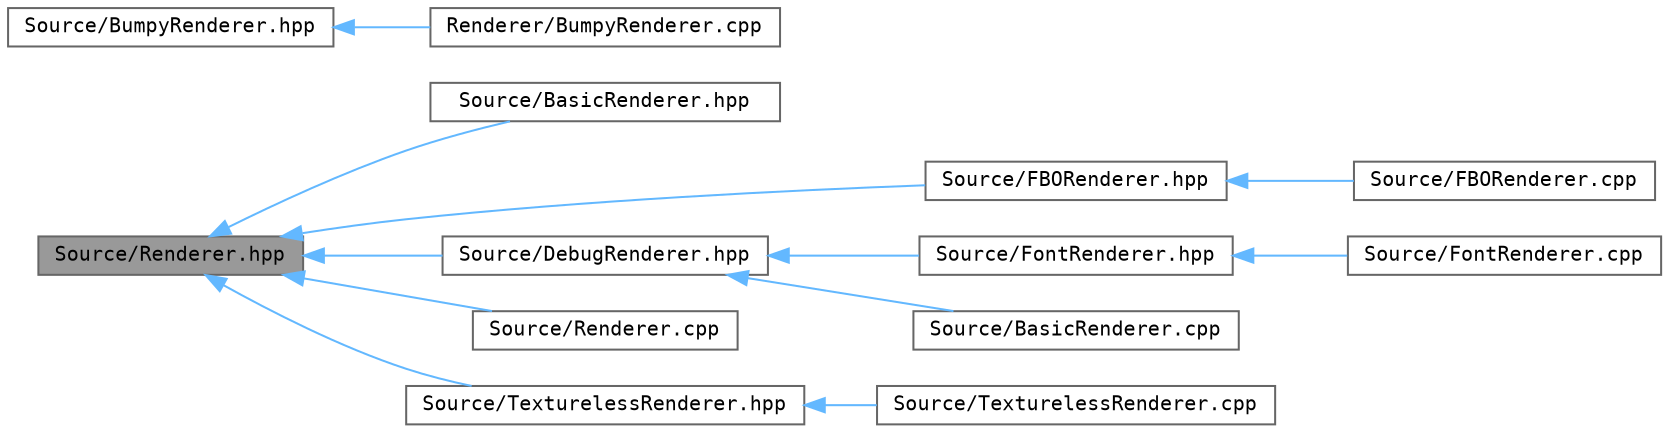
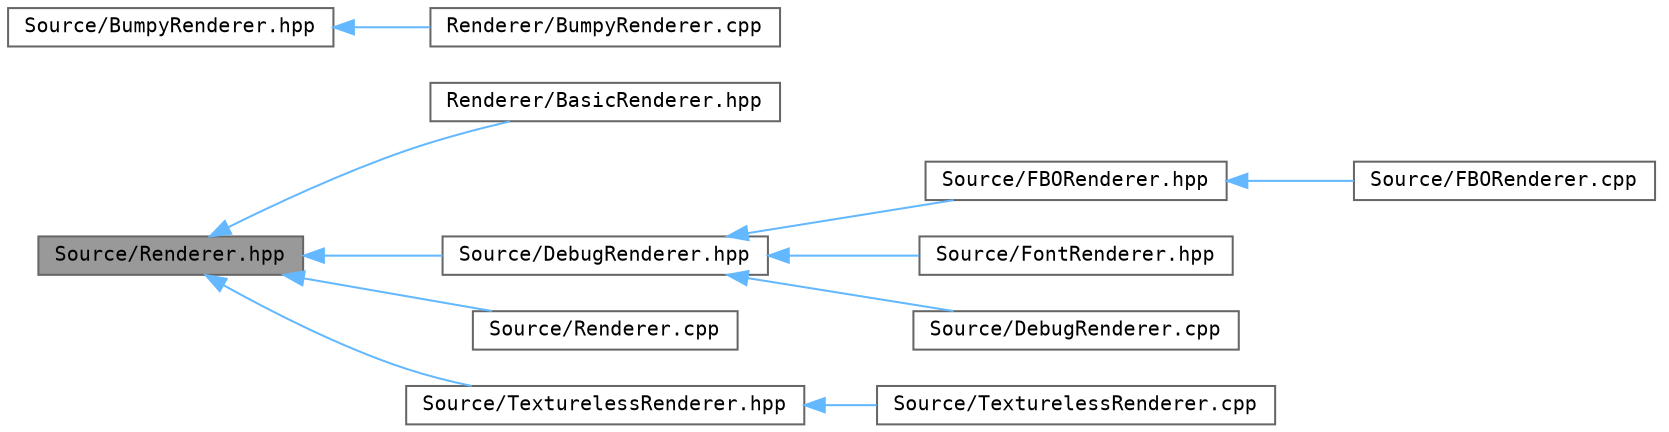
(605, 102) -> (605, 102)
(613, 201) -> (850, 217)
(1505, 256) -> none
(1076, 330) -> (1076, 330)
